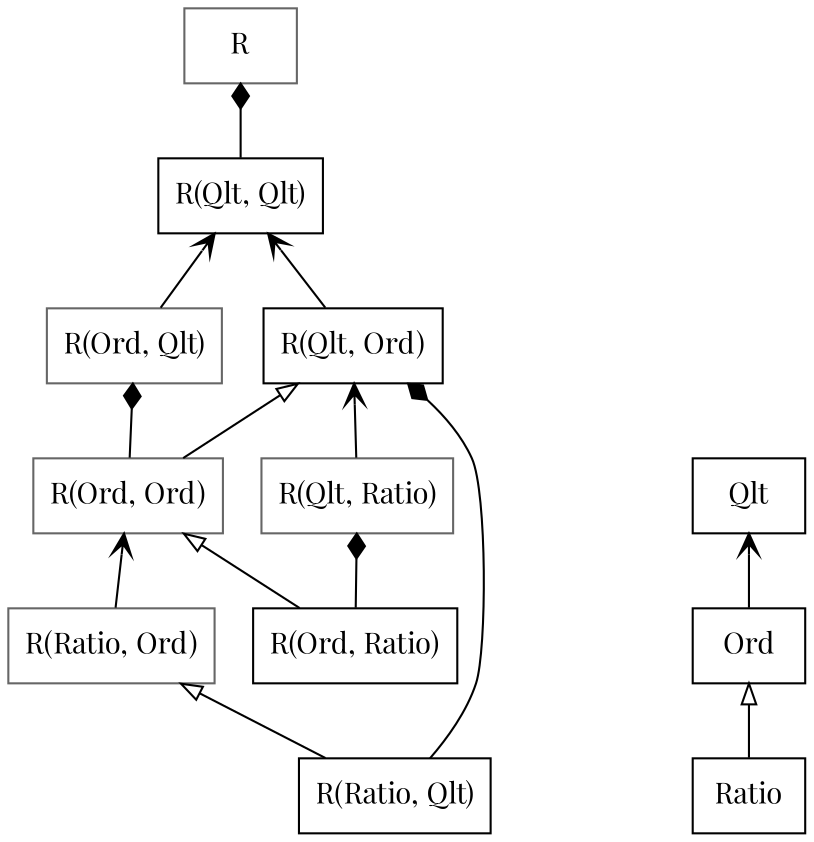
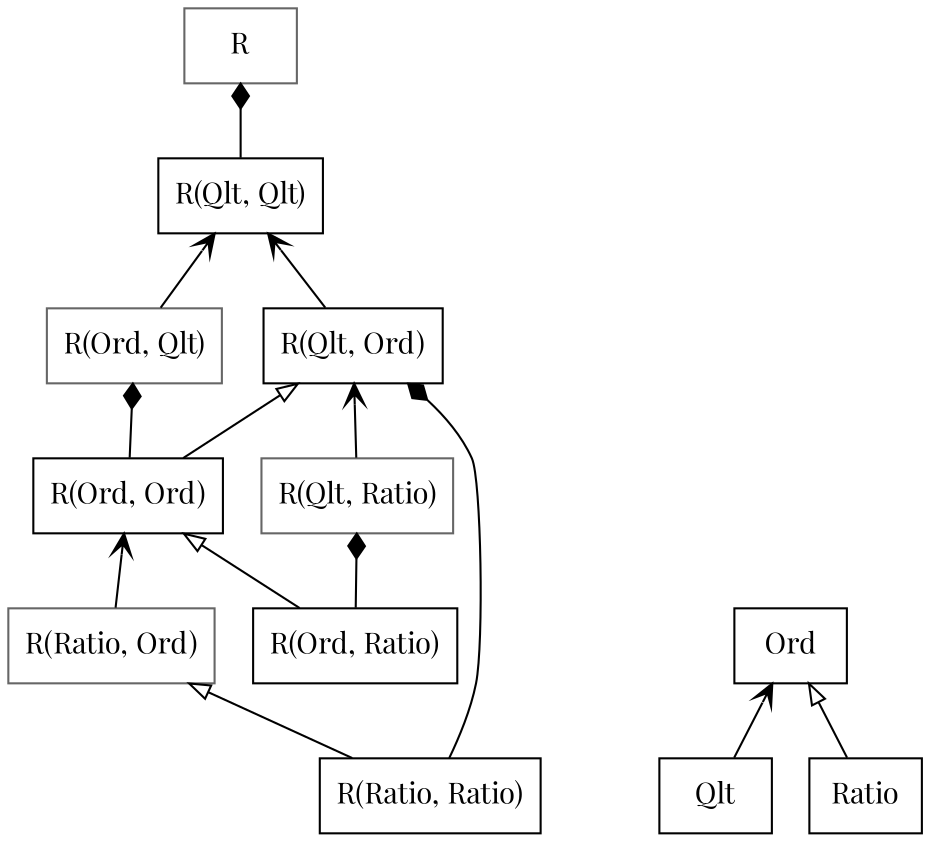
(128, 496) -> (128, 496)
(749, 581) -> (748, 730)
(395, 796) -> (430, 796)
